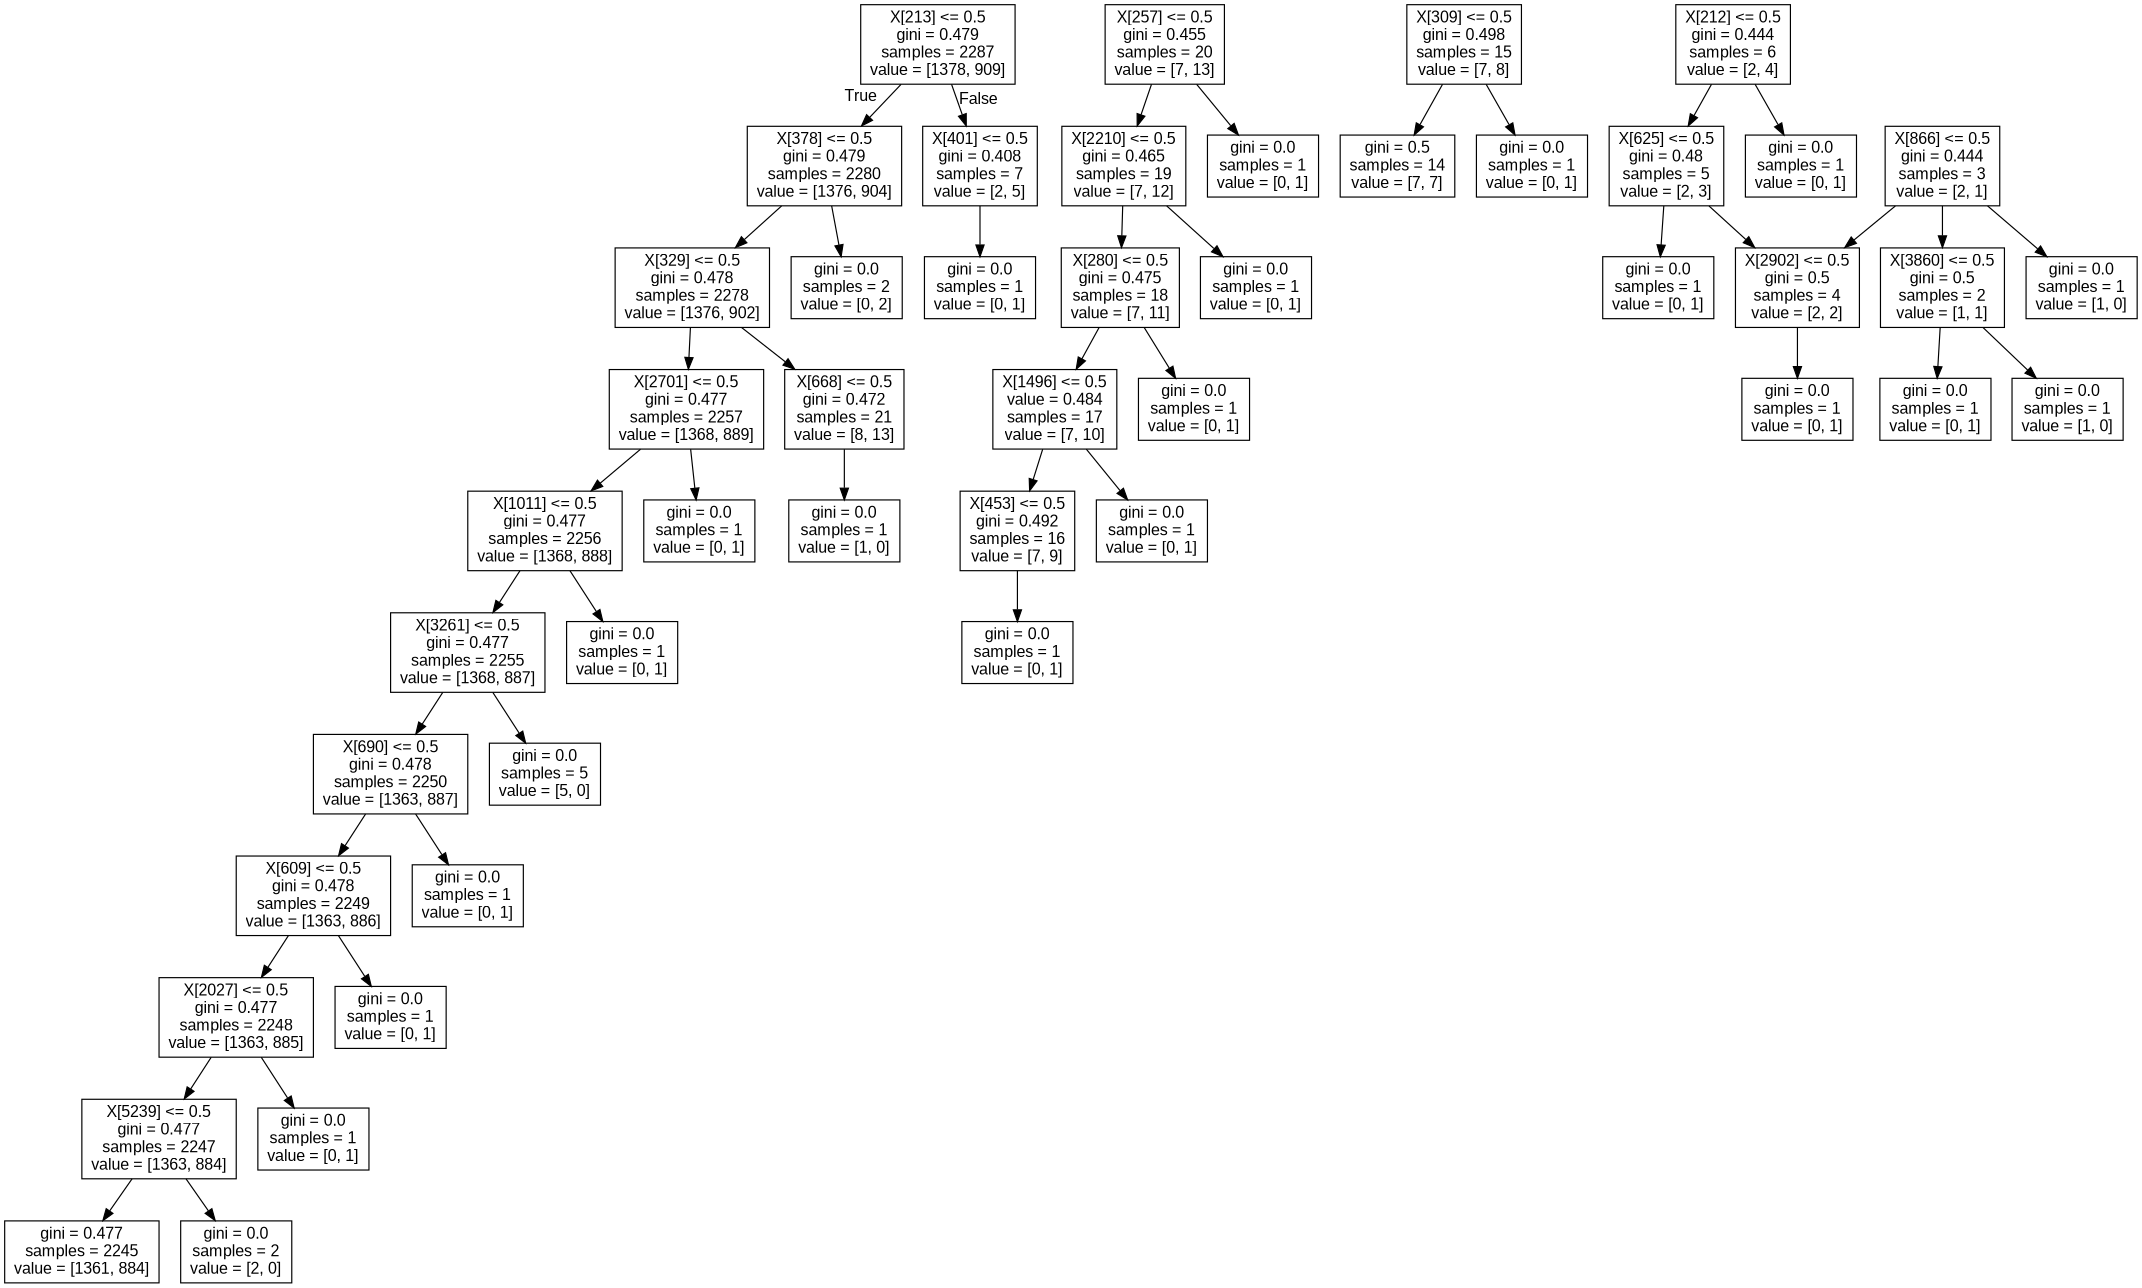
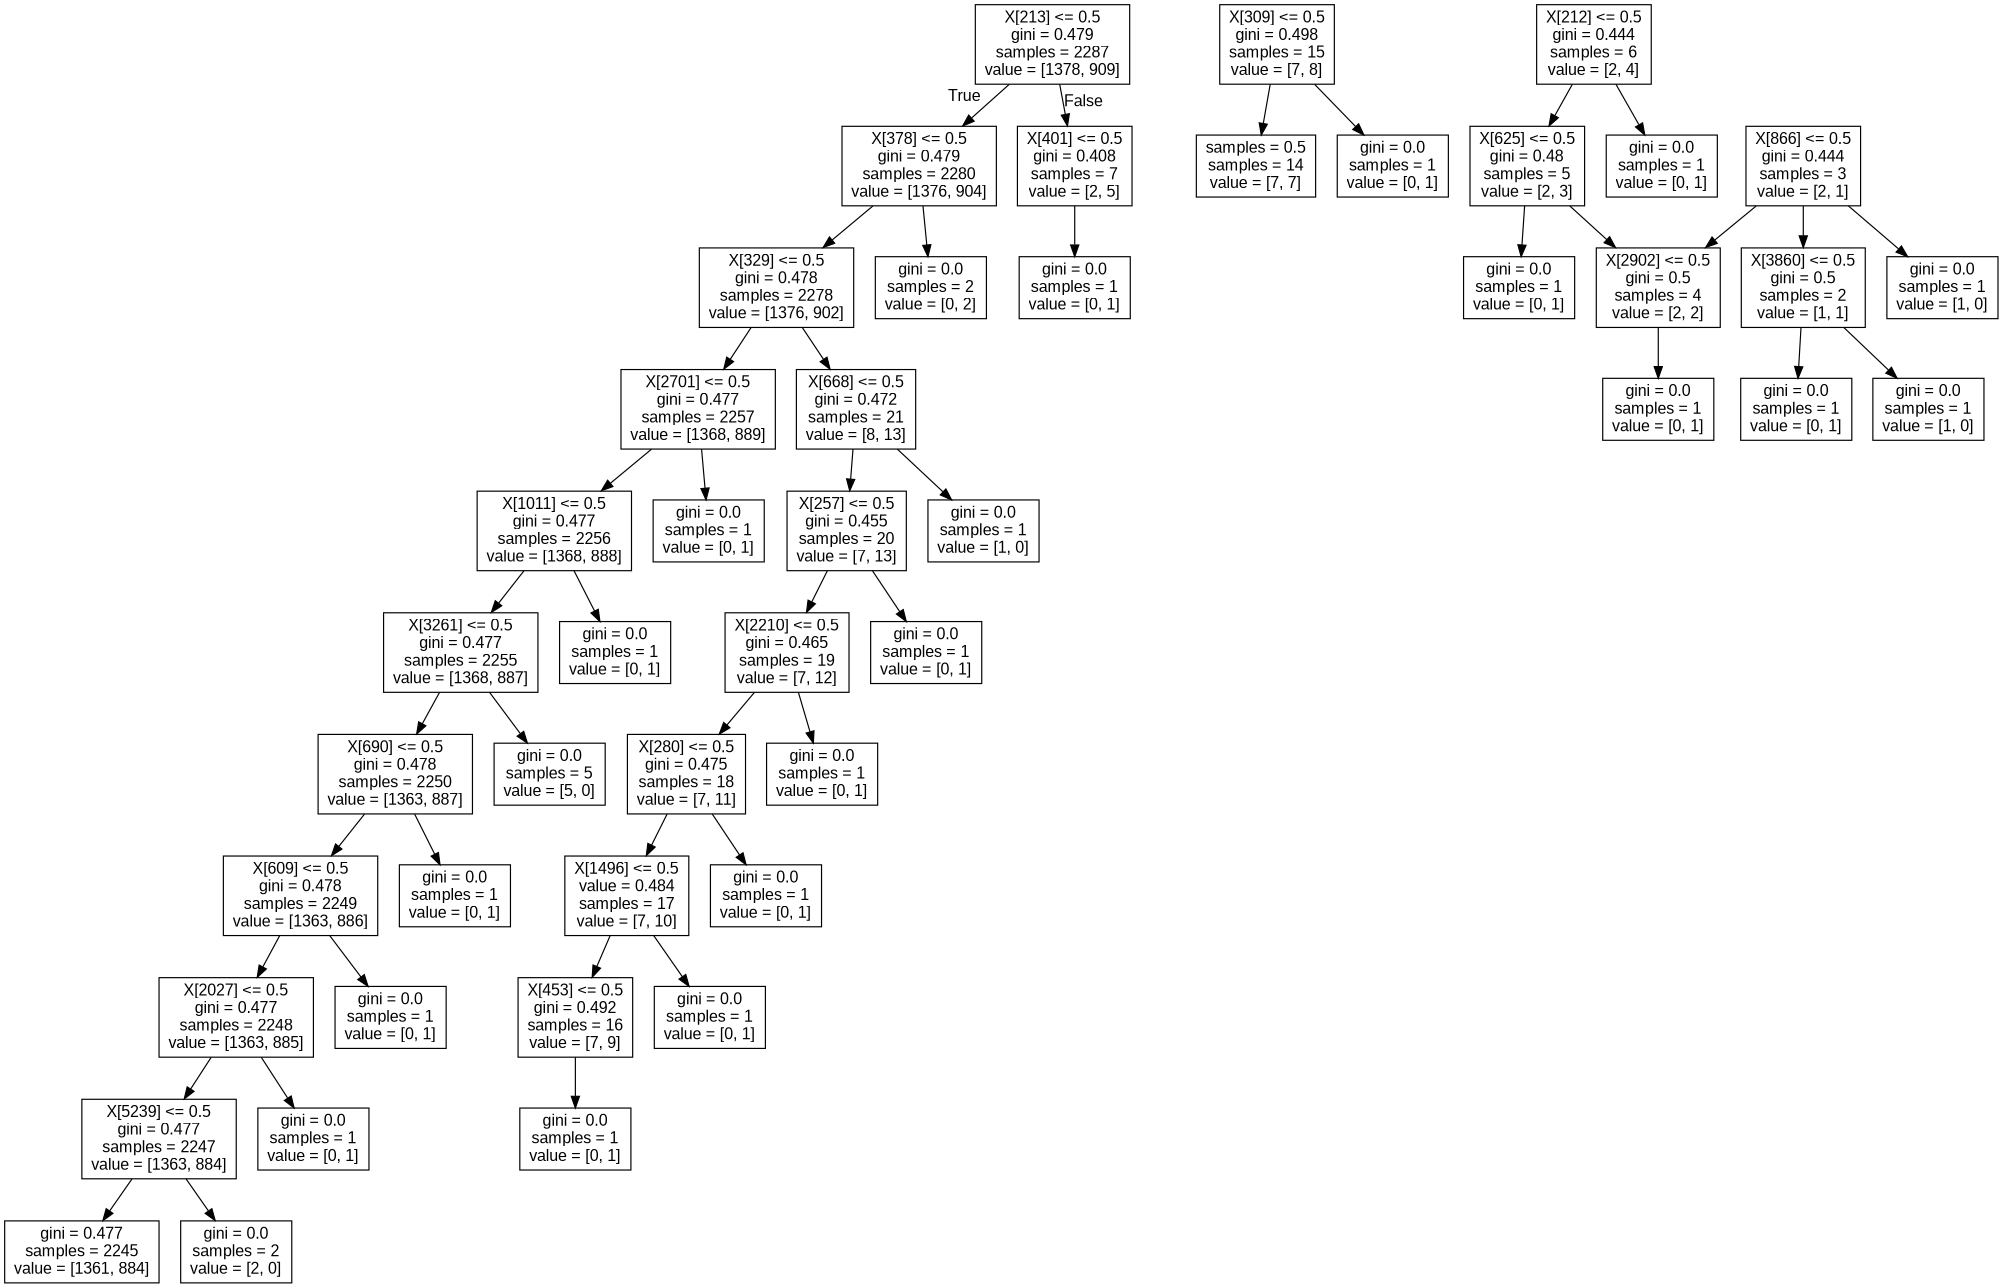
(1397, 166) -> (1256, 166)
none -> (852, 464)
